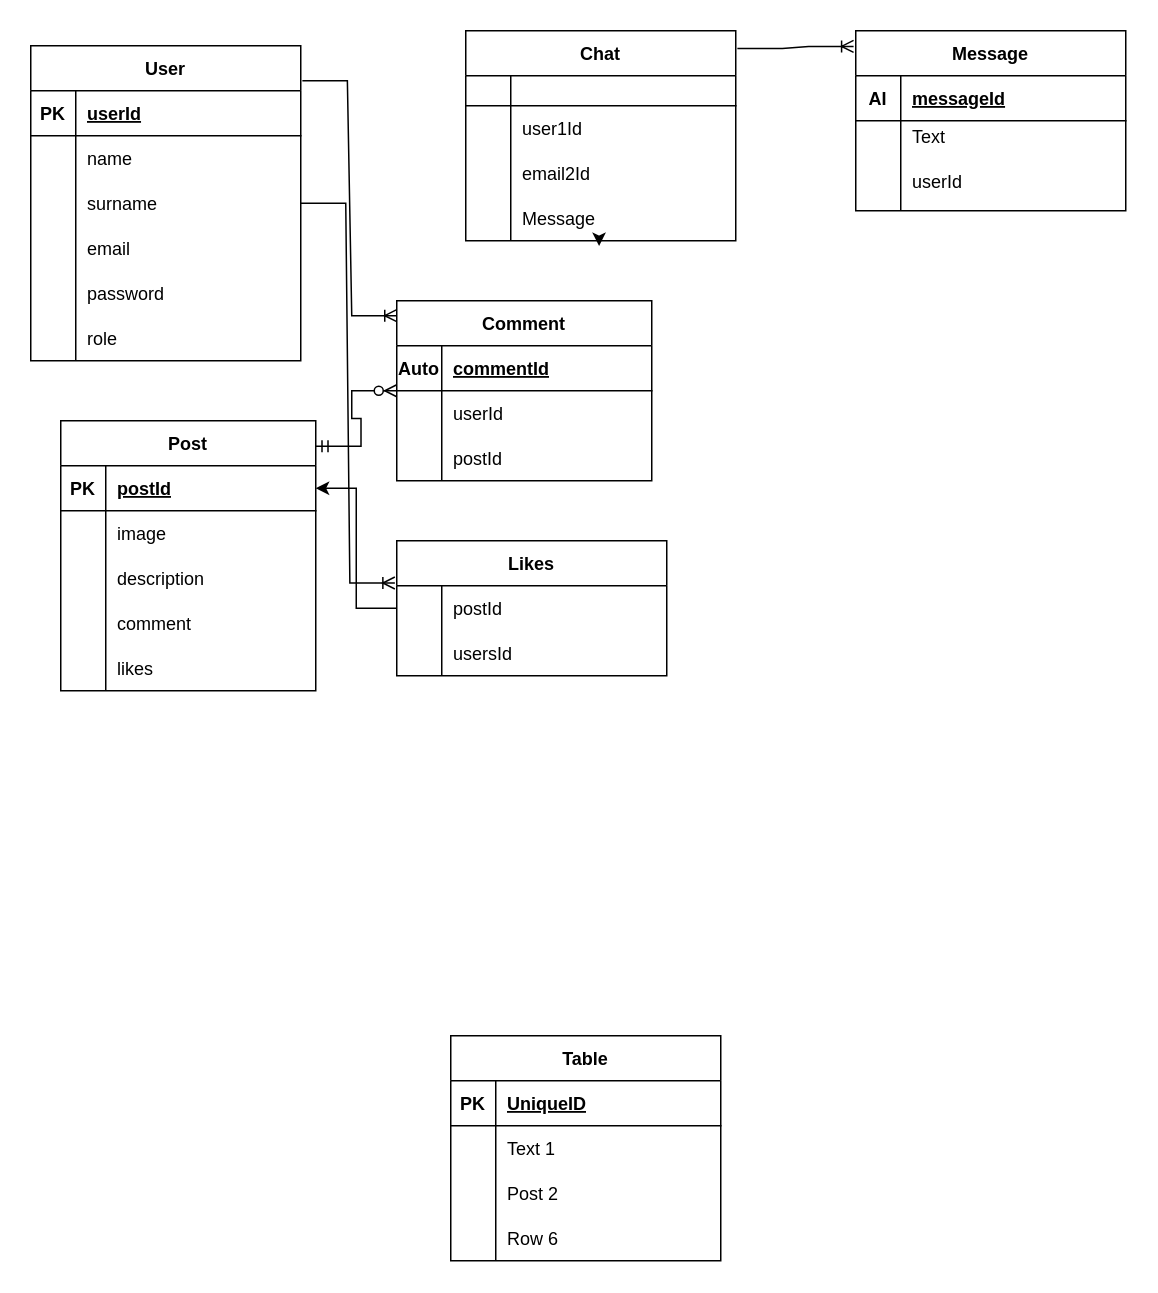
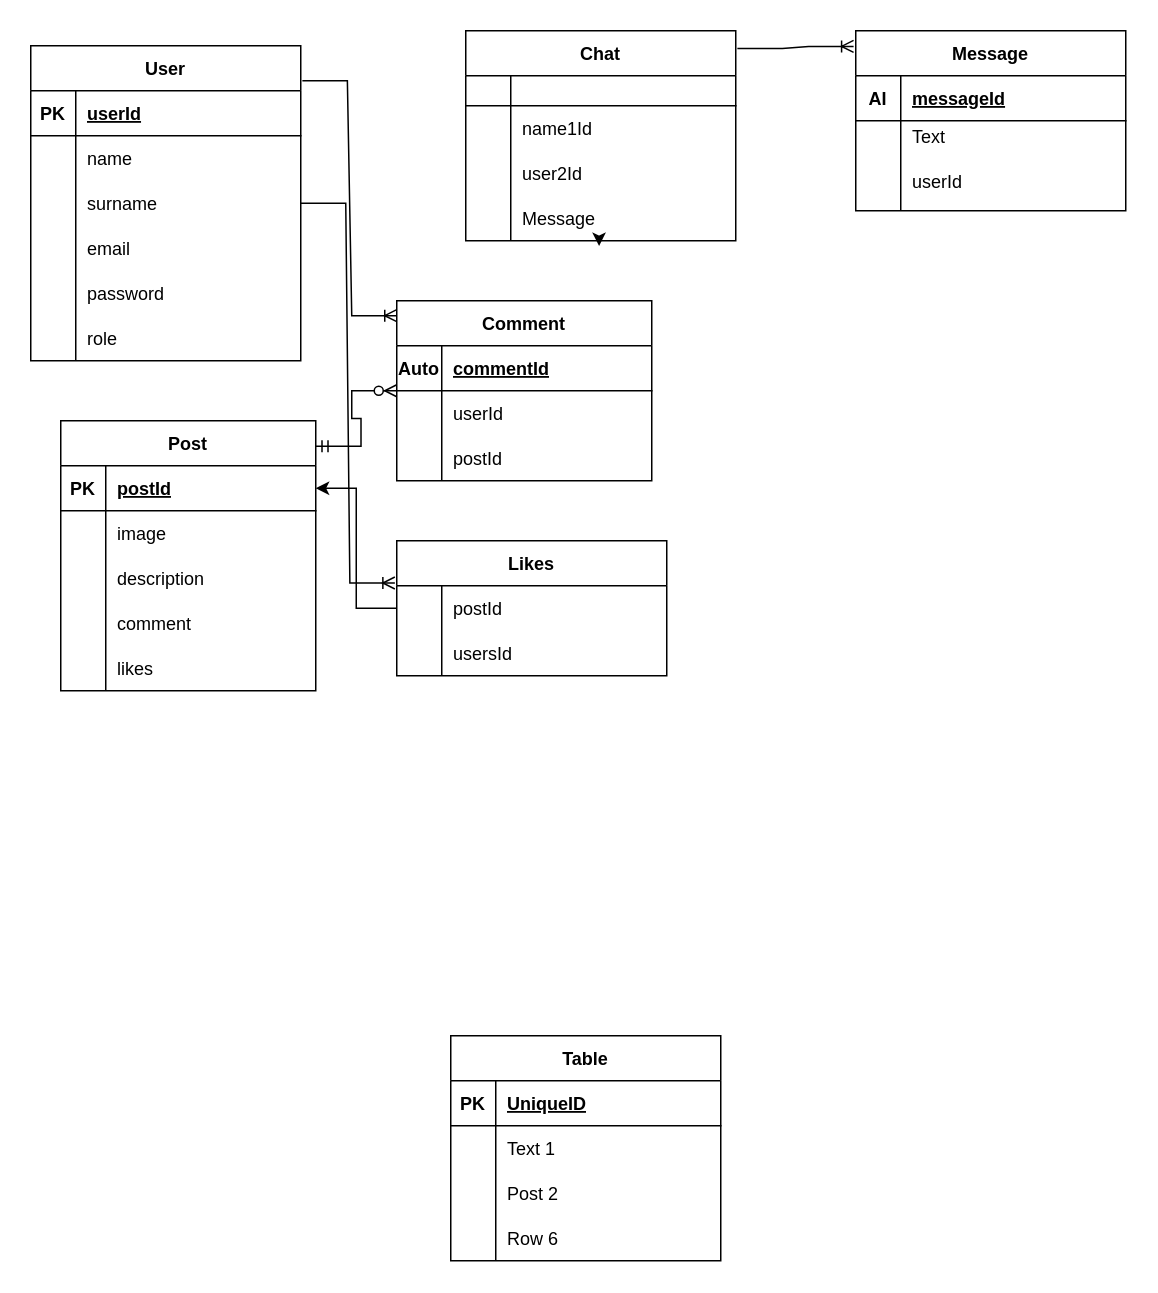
(557, 129) -> (557, 129)
(558, 174) -> (557, 174)
